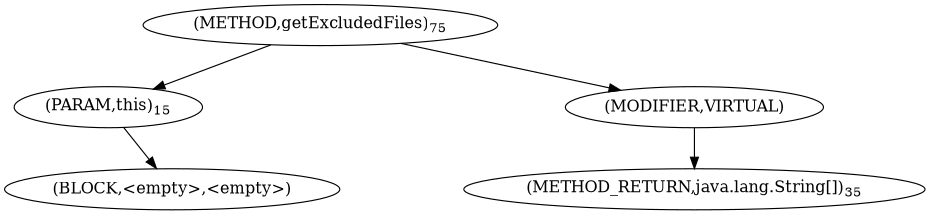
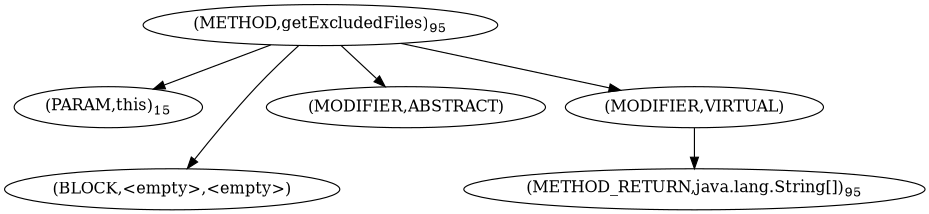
(438, 23) -> (438, 23)
none -> (406, 107)
(137, 144) -> (244, 100)
(853, 188) -> (853, 188)
